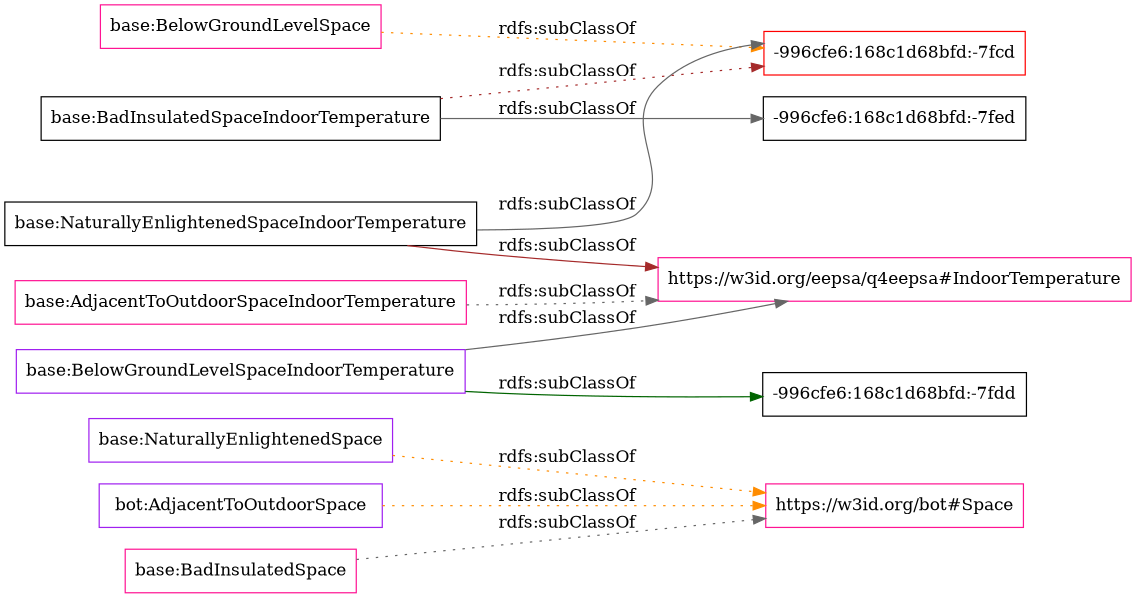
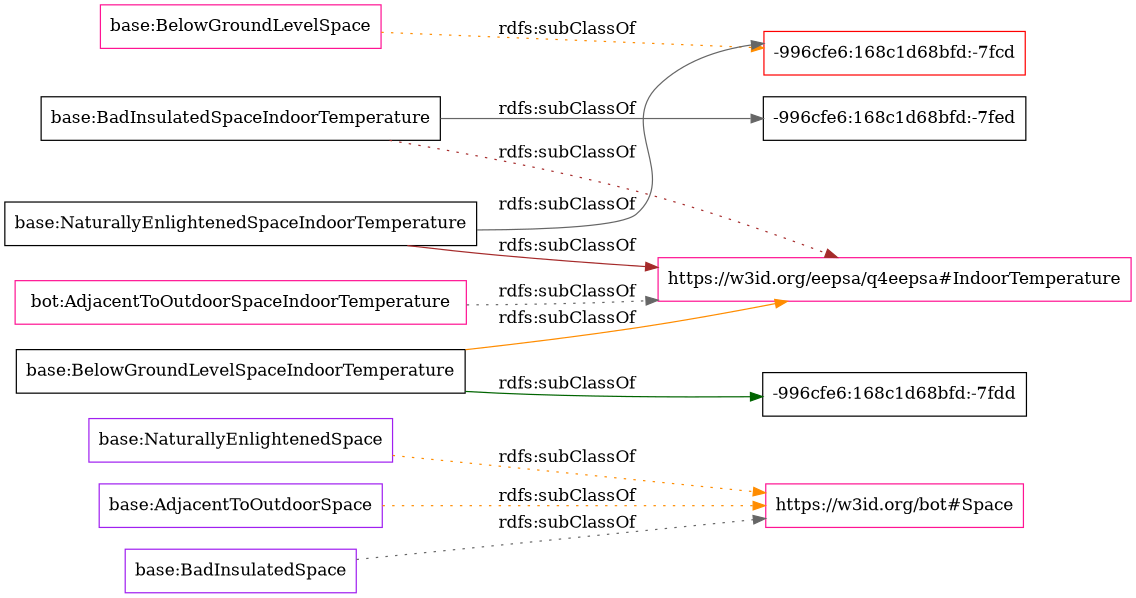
(596, 83) -> (611, 185)
(241, 302) -> (241, 302)
(621, 330) -> (621, 330)
(241, 371) -> (241, 371)
(241, 506) -> (241, 506)
(241, 571) -> (241, 571)
